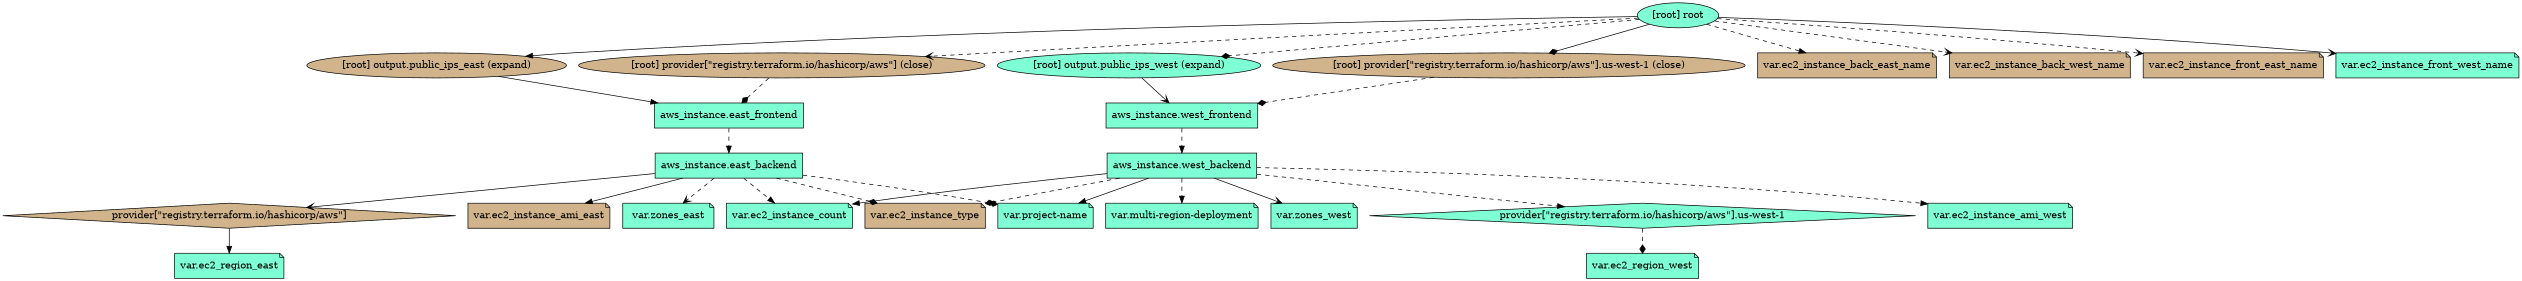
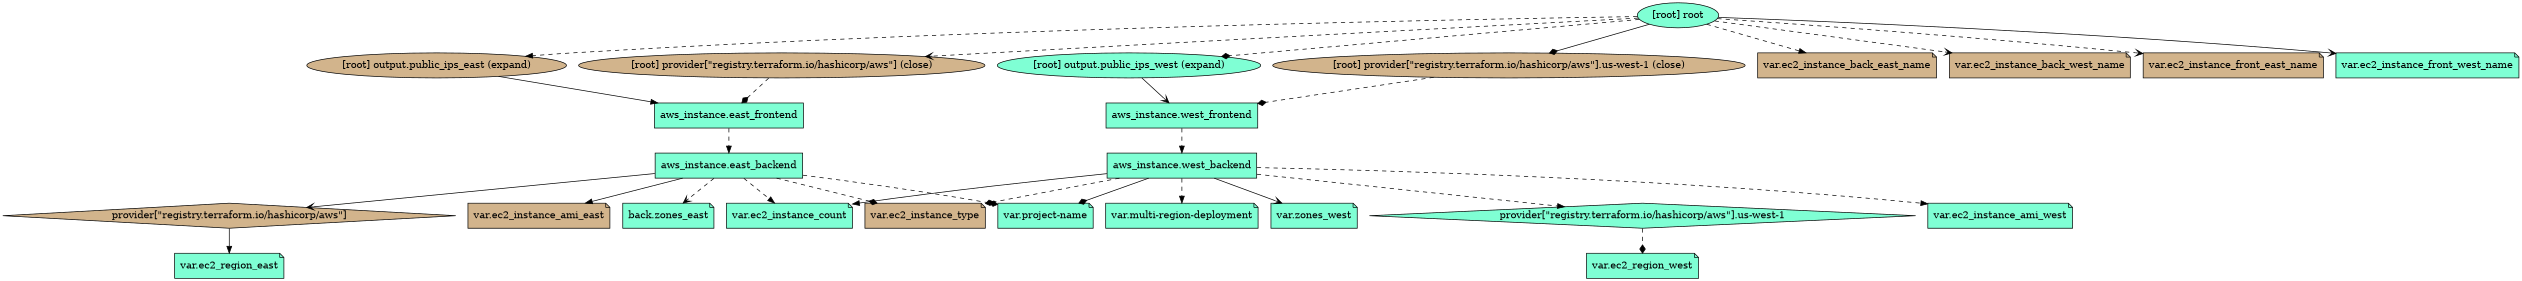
(1085, 30) -> (1085, 30)
(1117, 189) -> (1117, 189)
(668, 216) -> (668, 216)
